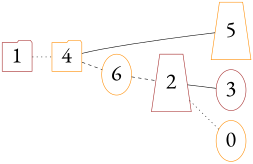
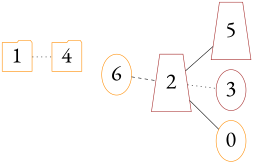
(231, 31) -> (231, 31)
(148, 42) -> (199, 59)
(17, 57) -> (17, 57)
(92, 66) -> none
(202, 87) -> (202, 87)
(204, 115) -> (204, 115)
